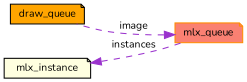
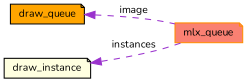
(120, 33) -> (135, 18)
(47, 68) -> (47, 68)
